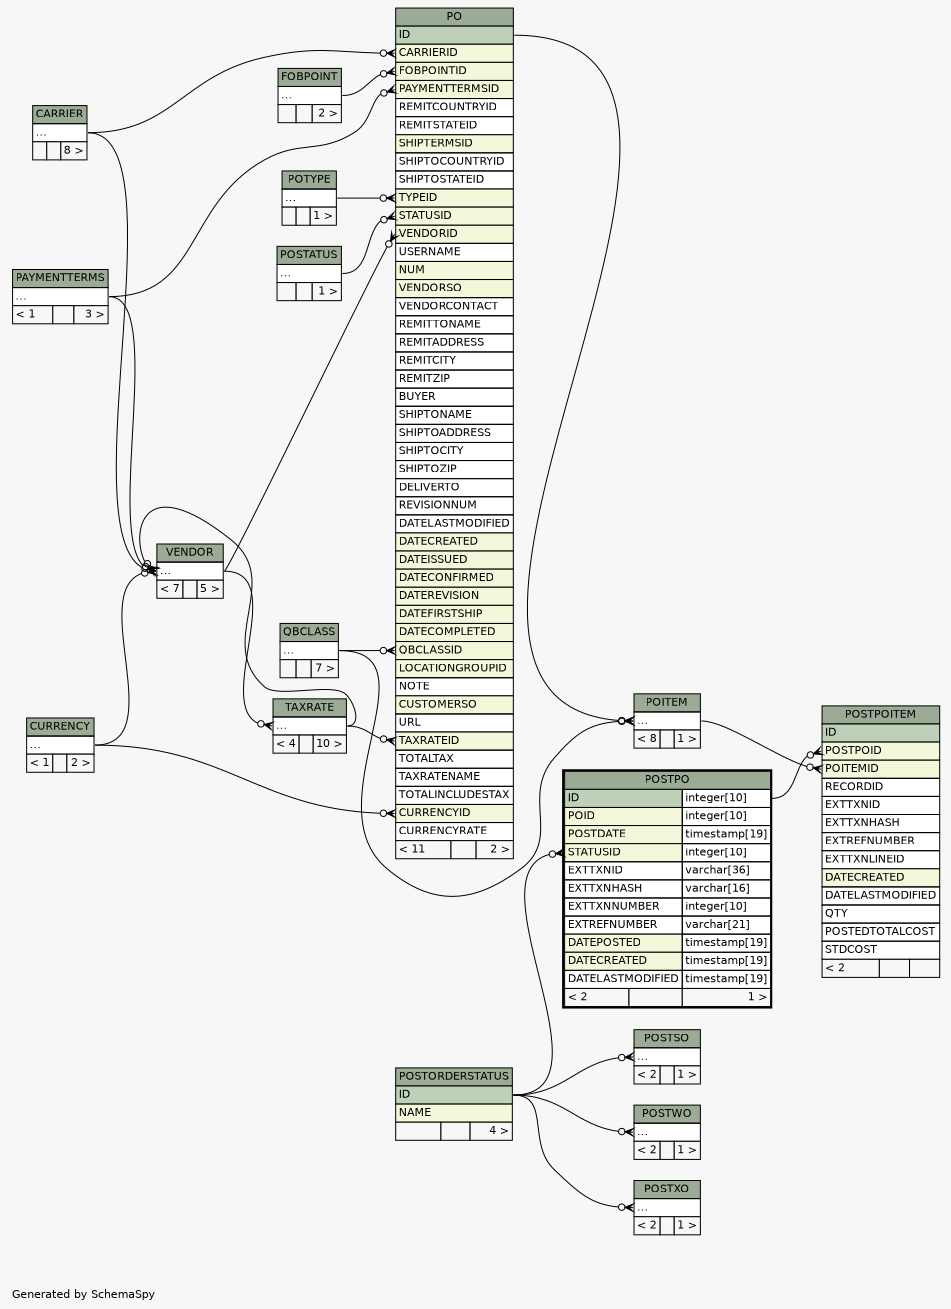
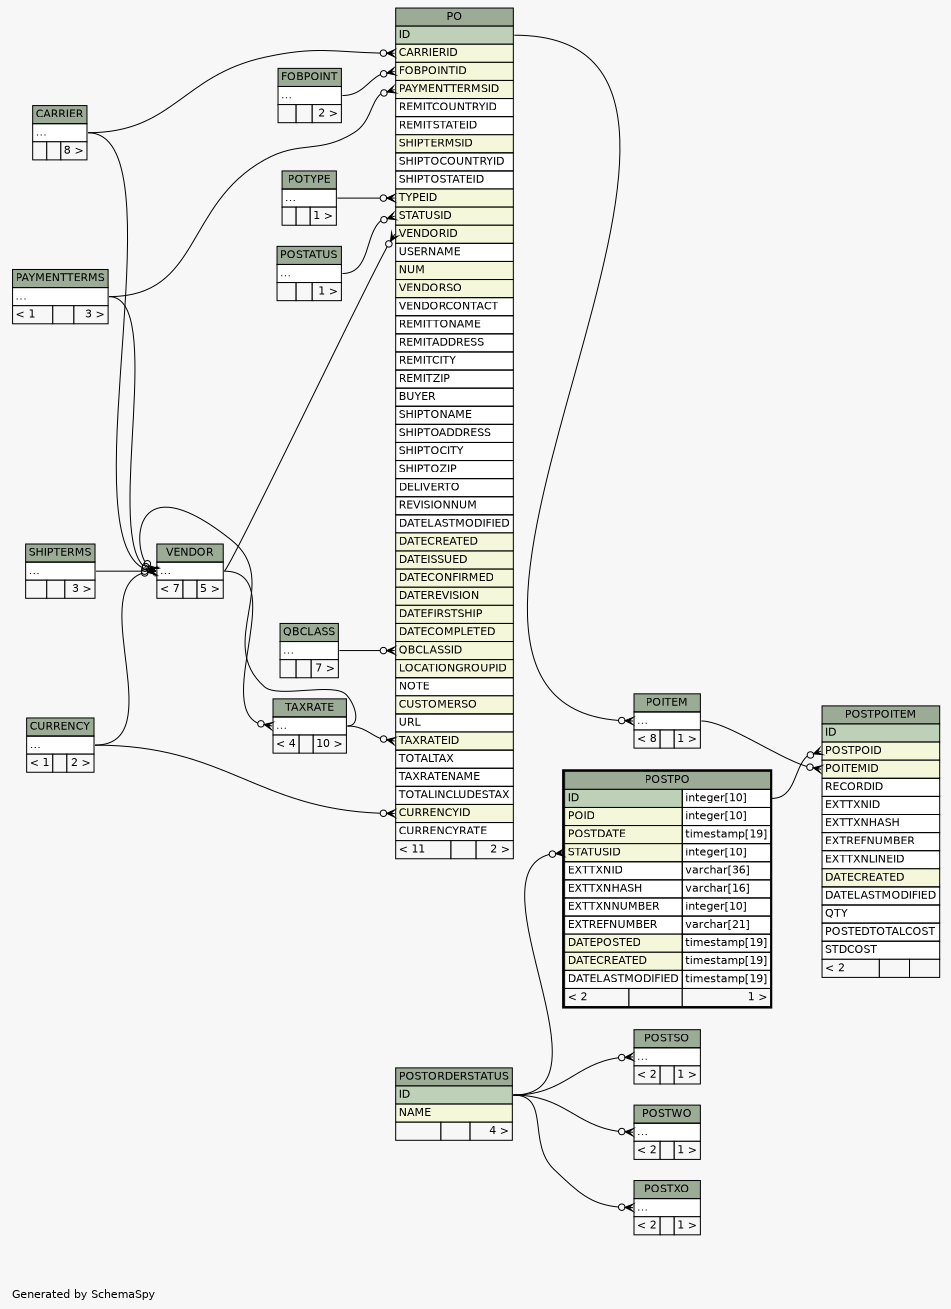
none -> (60, 571)
(427, 892) -> none
